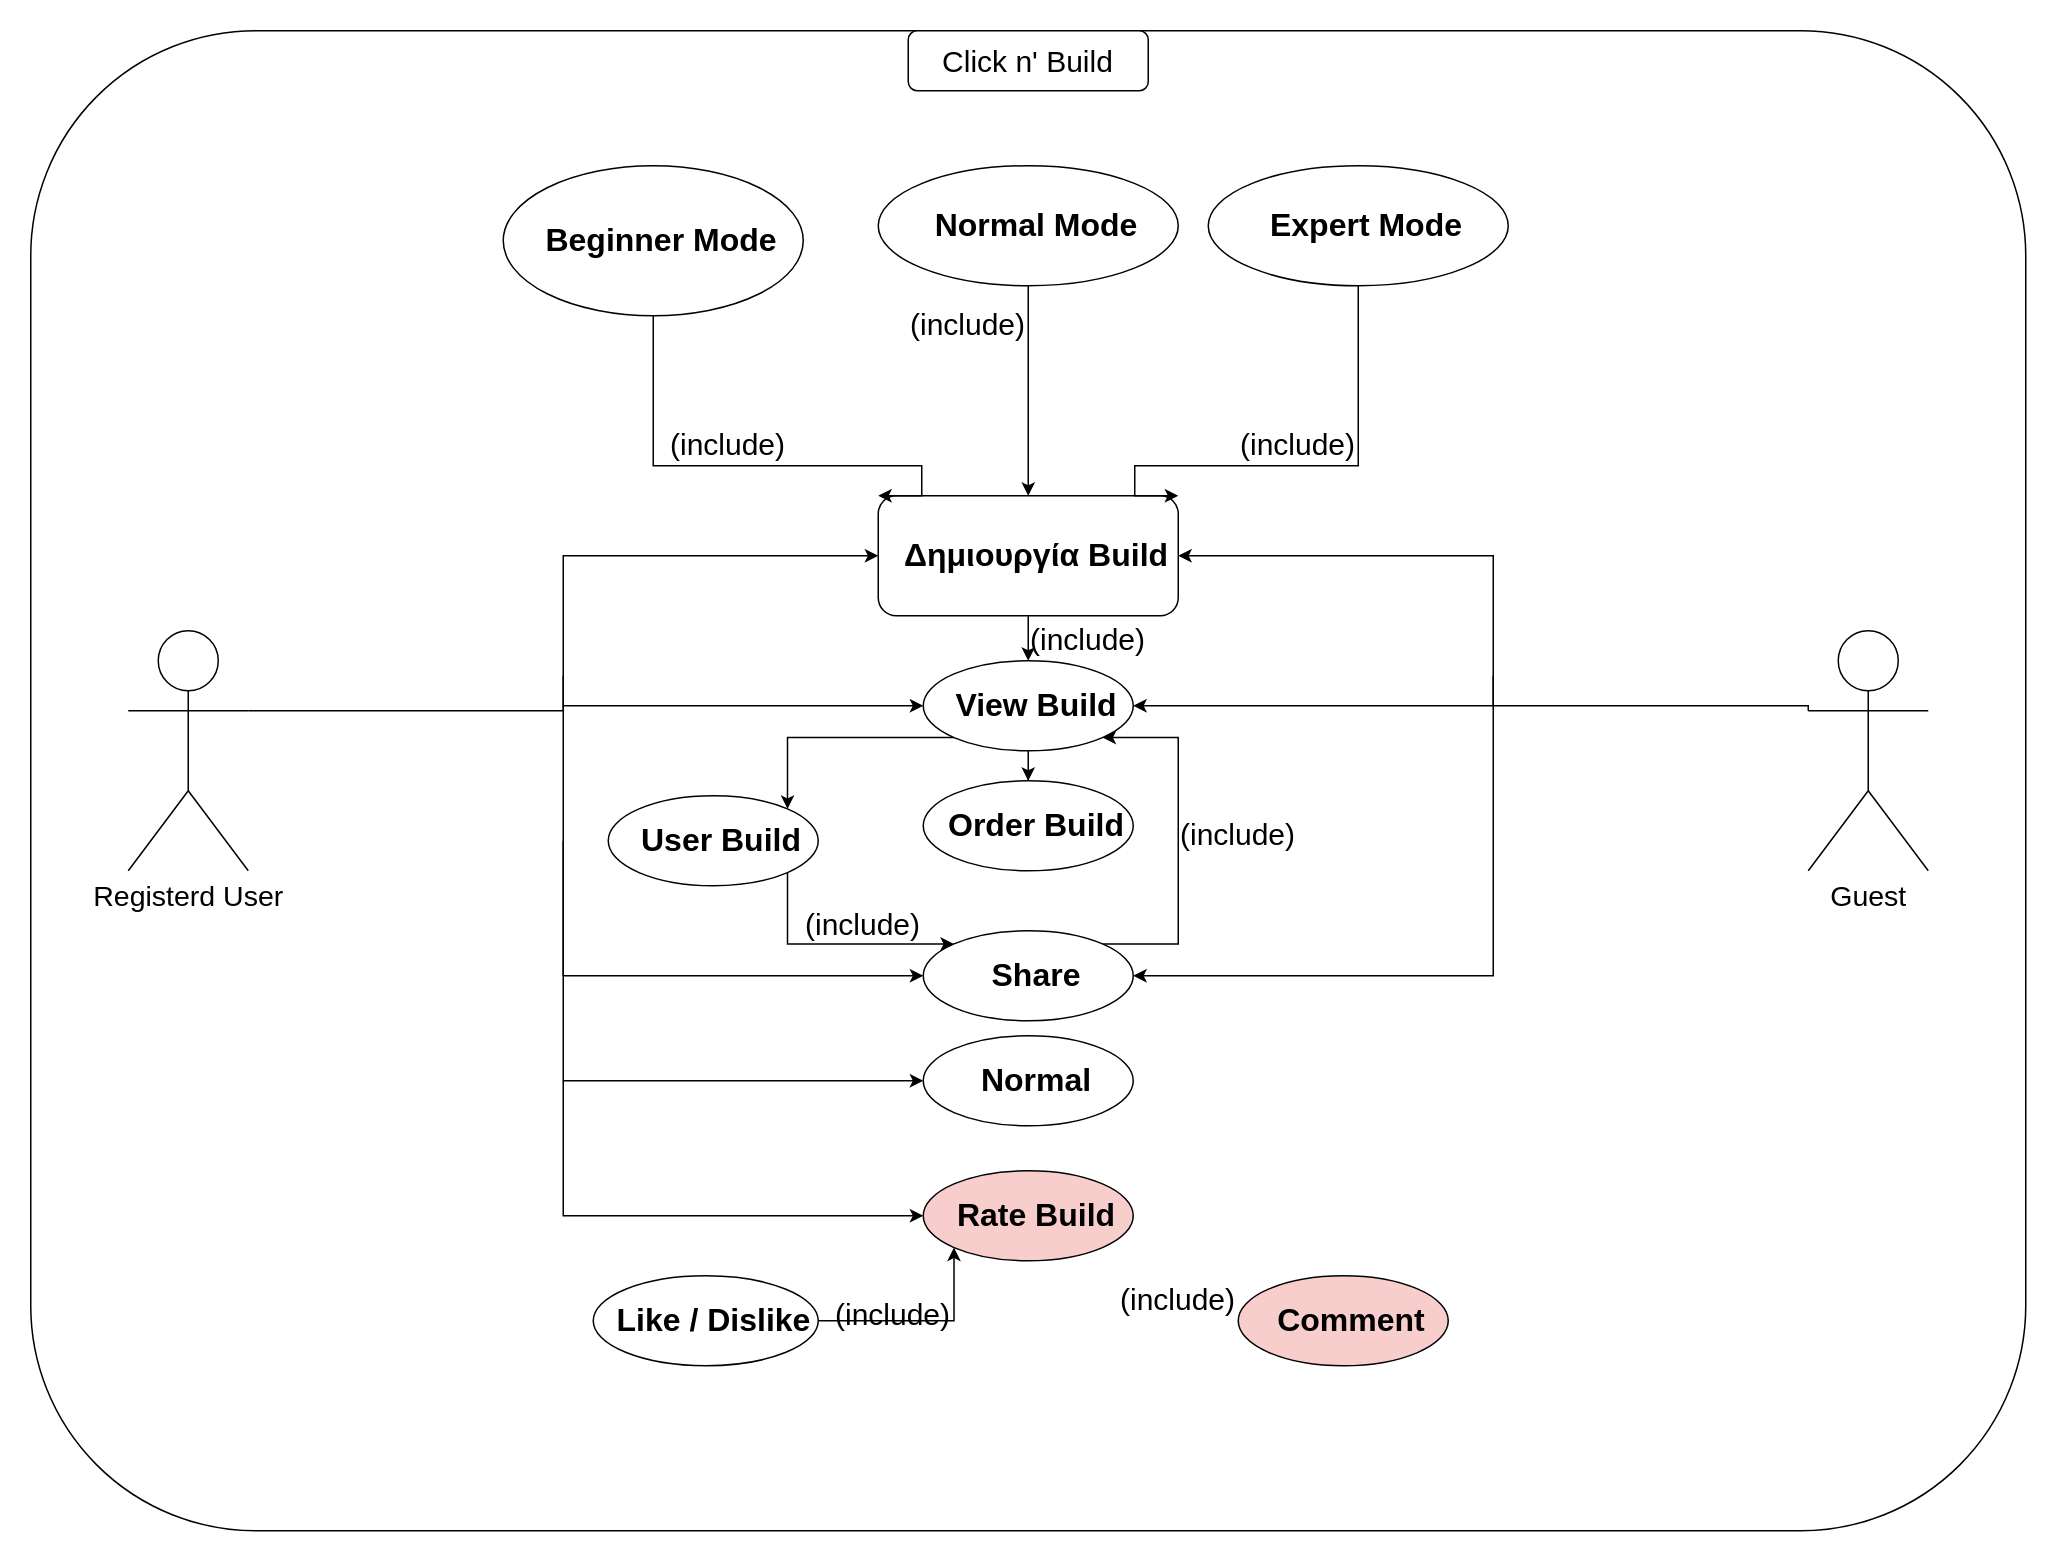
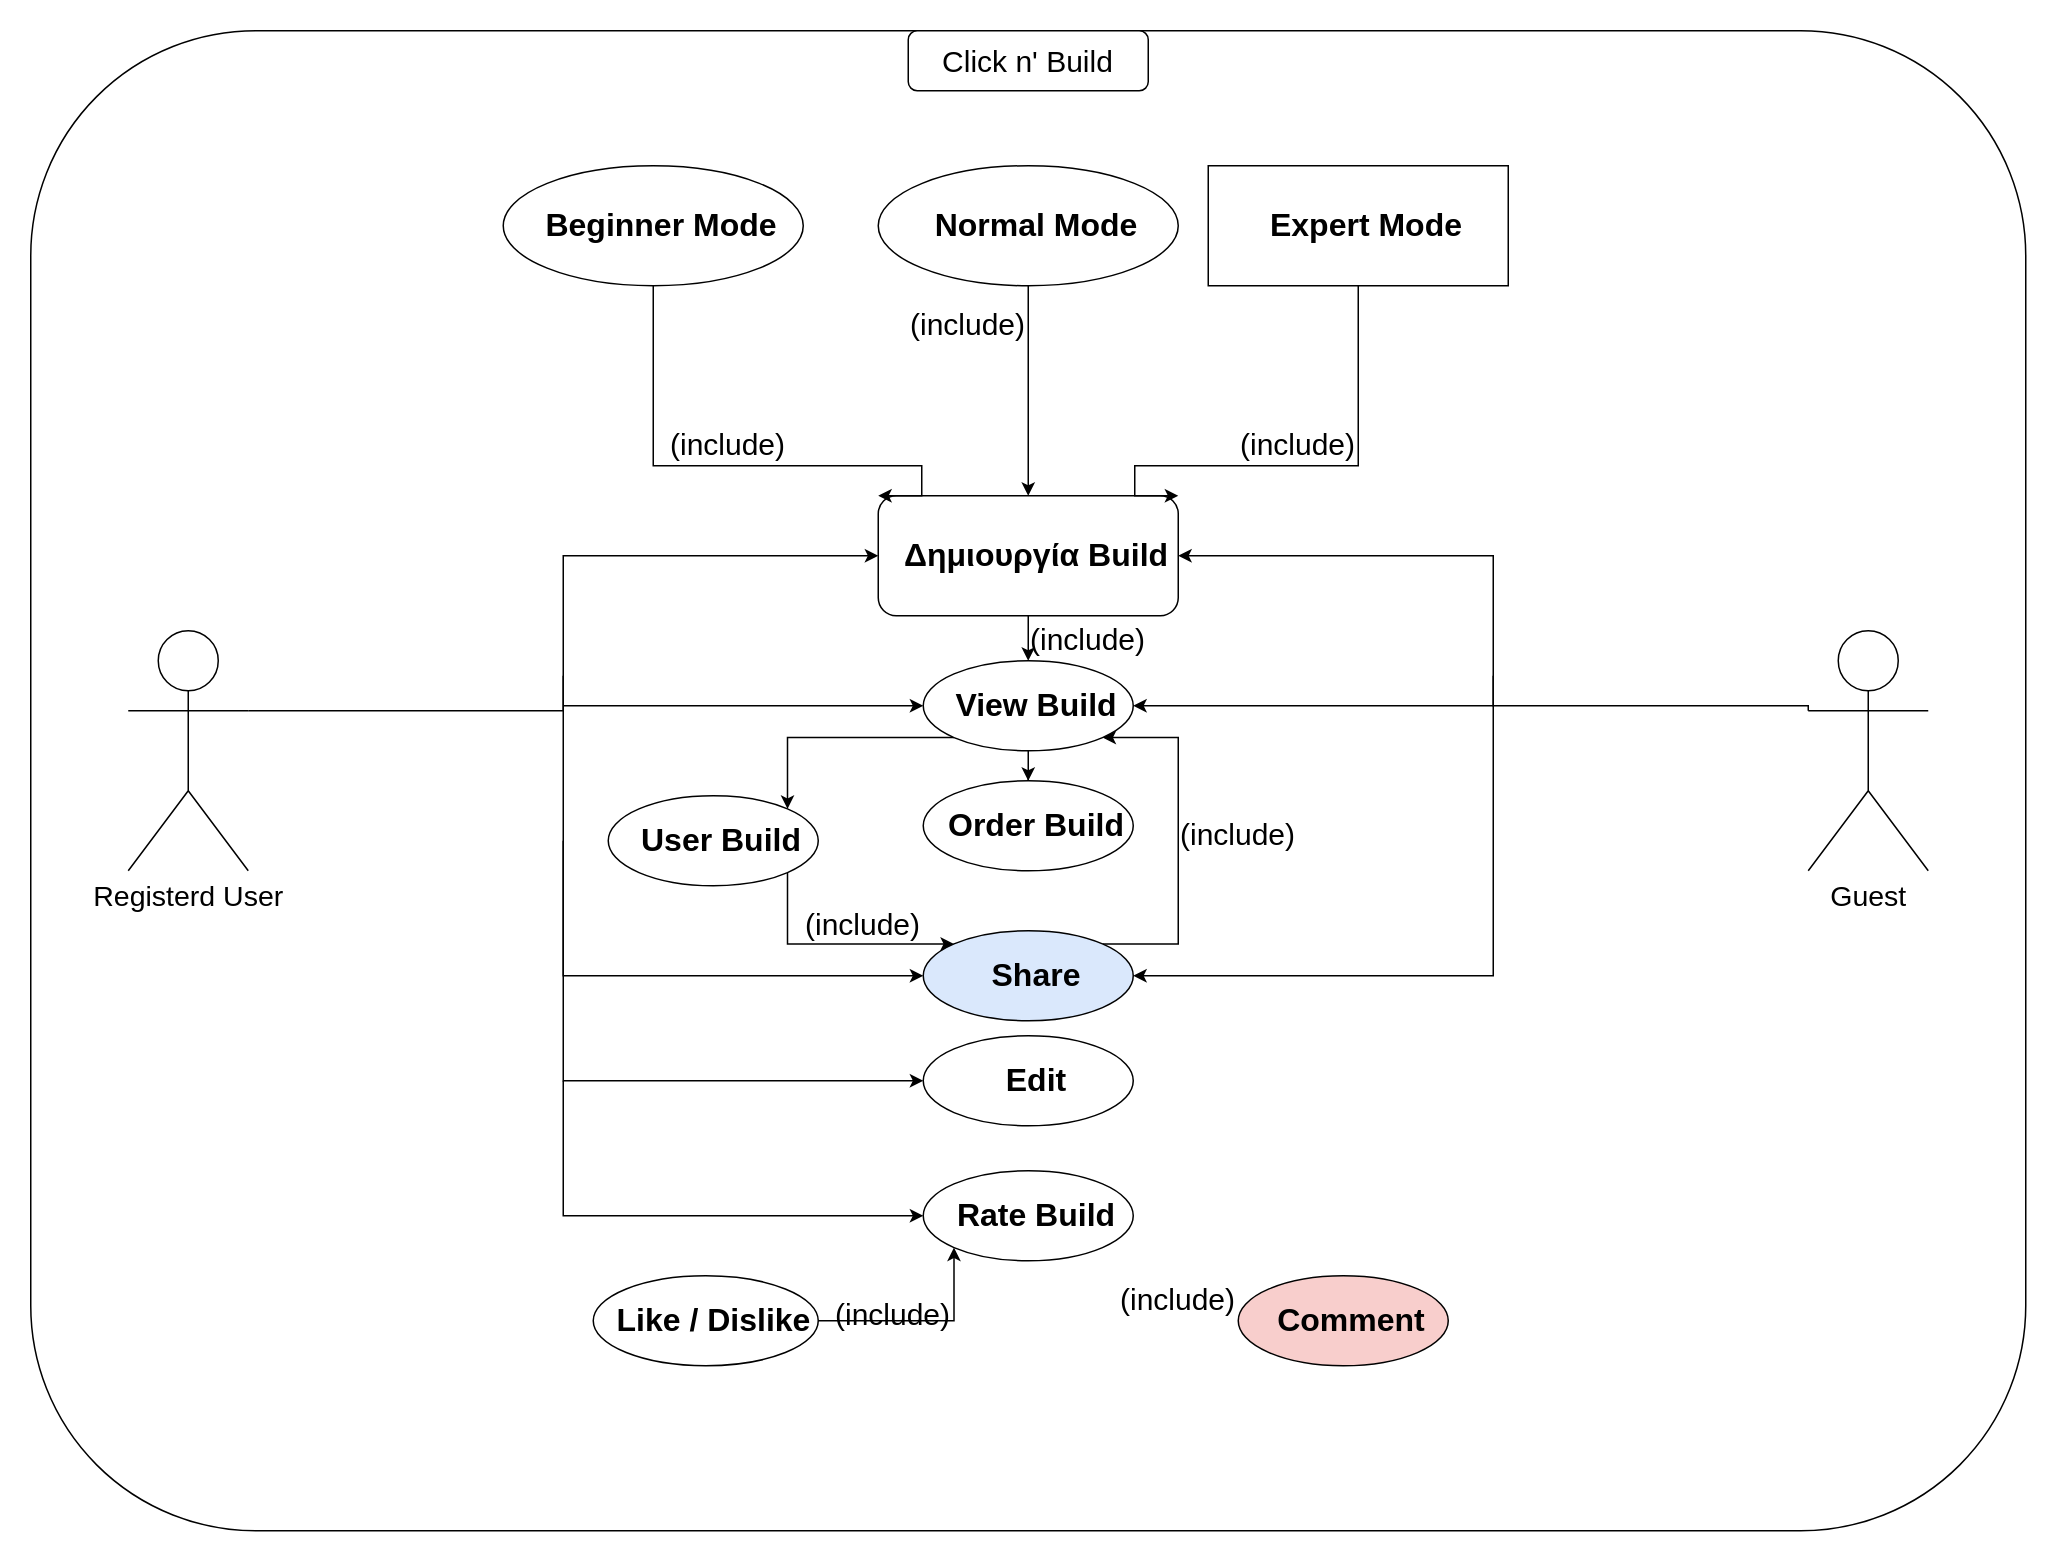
(1358, 226) -> (1358, 226)
(653, 241) -> (653, 226)
(1028, 976) -> (1028, 976)
(1028, 1081) -> (1028, 1081)
(1028, 1216) -> (1028, 1216)
